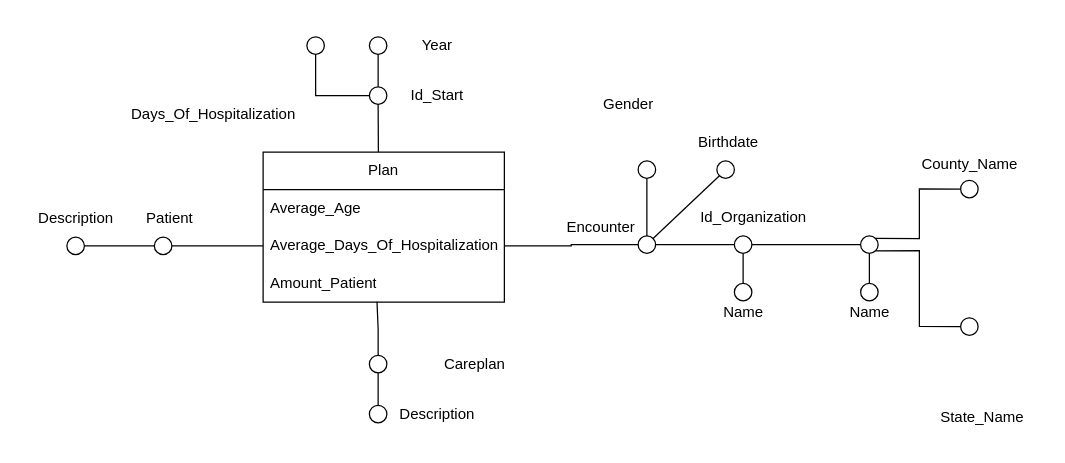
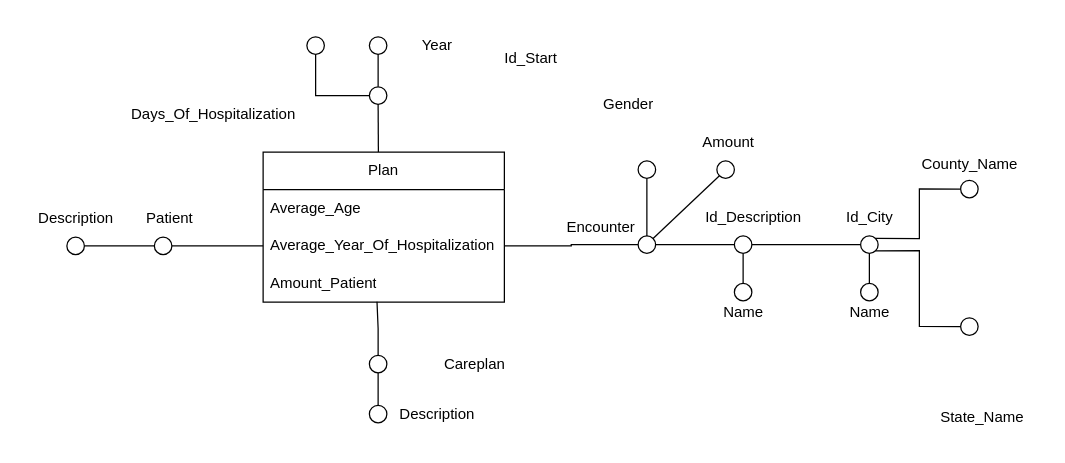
(437, 95) -> (531, 58)
(729, 142) -> (729, 142)
(754, 217) -> (754, 217)
none -> (869, 217)
(385, 246) -> (385, 246)
